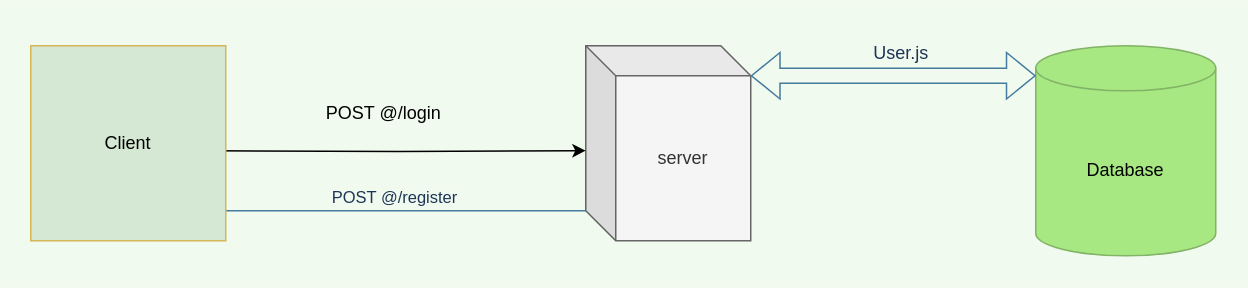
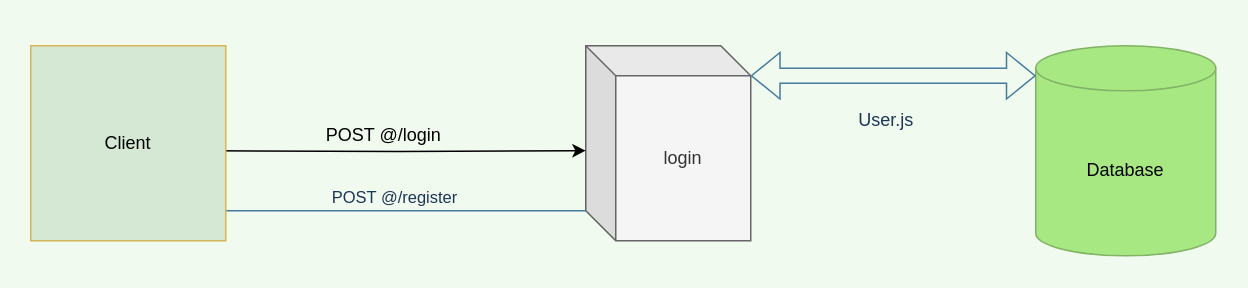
(901, 53) -> (886, 121)
(383, 113) -> (383, 136)
(683, 158) -> (683, 158)
